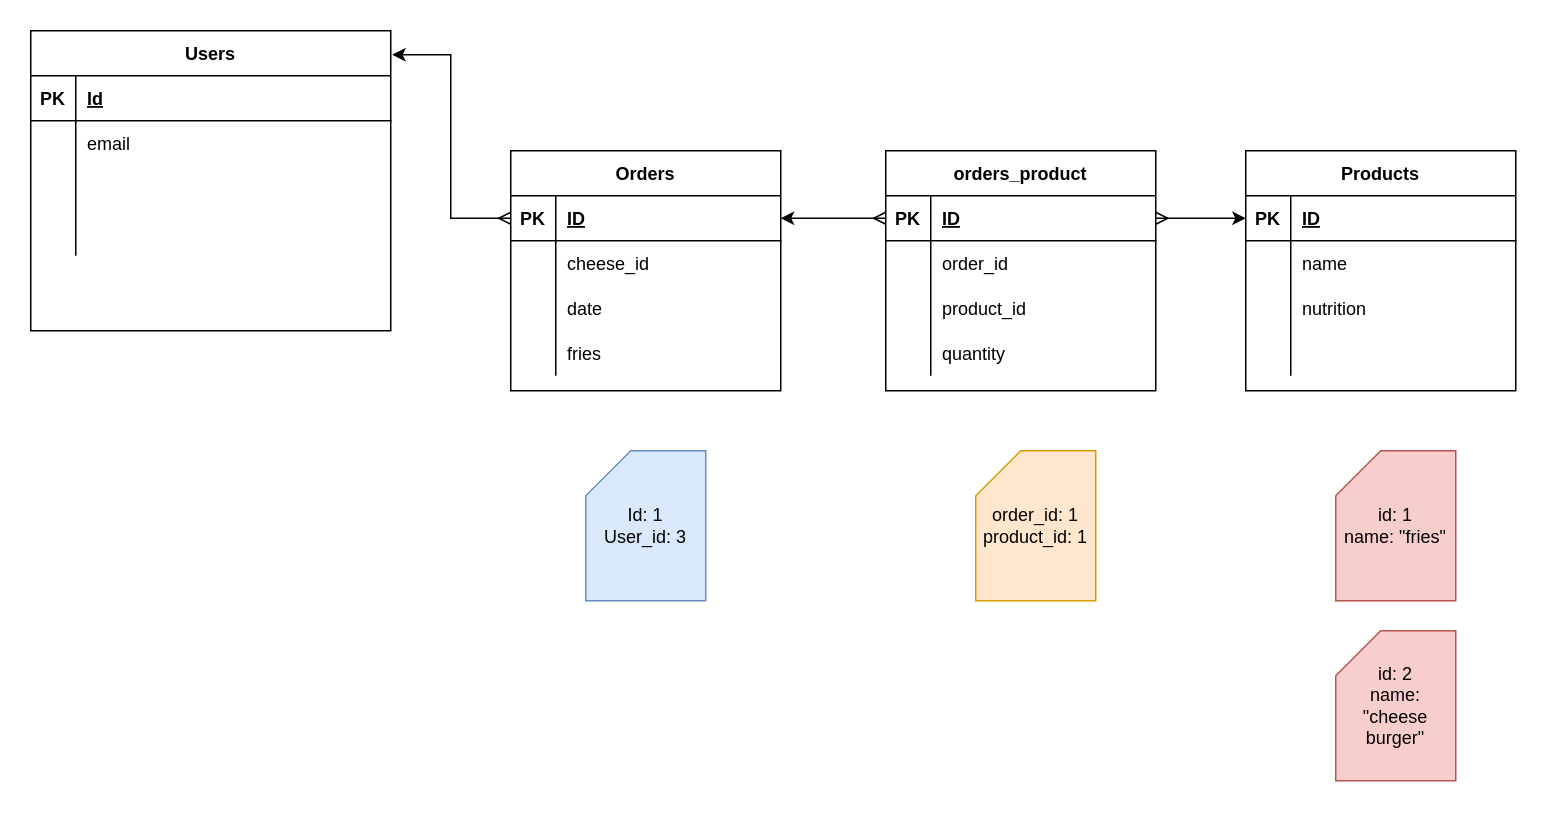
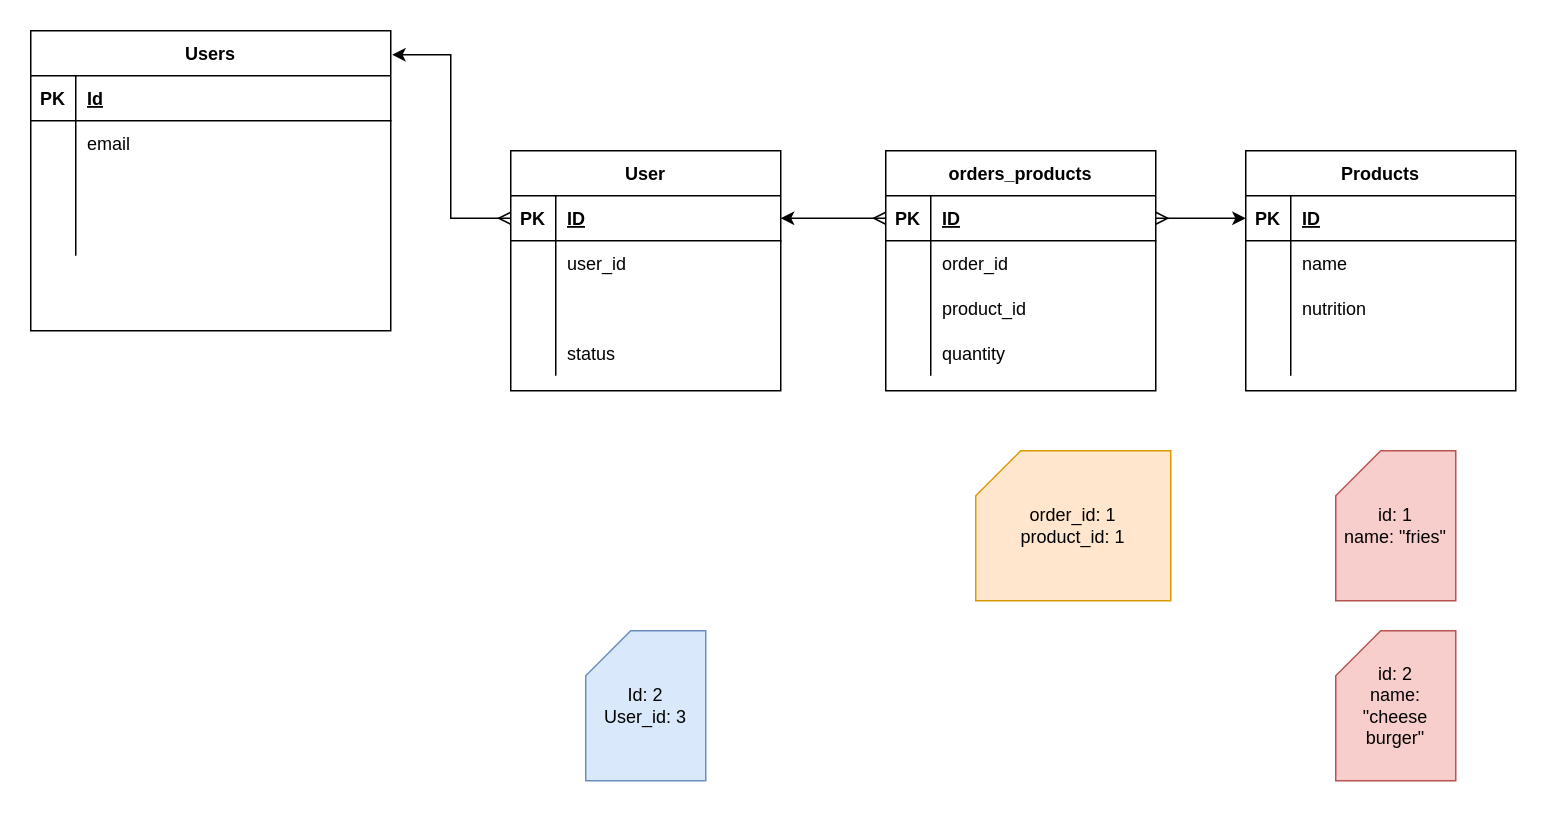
(645, 174) -> (645, 174)
(1020, 174) -> (1020, 174)
(610, 264) -> (600, 264)
(668, 308) -> none
(590, 354) -> (597, 354)
(646, 526) -> none
(1036, 526) -> (1073, 526)
none -> (646, 706)
